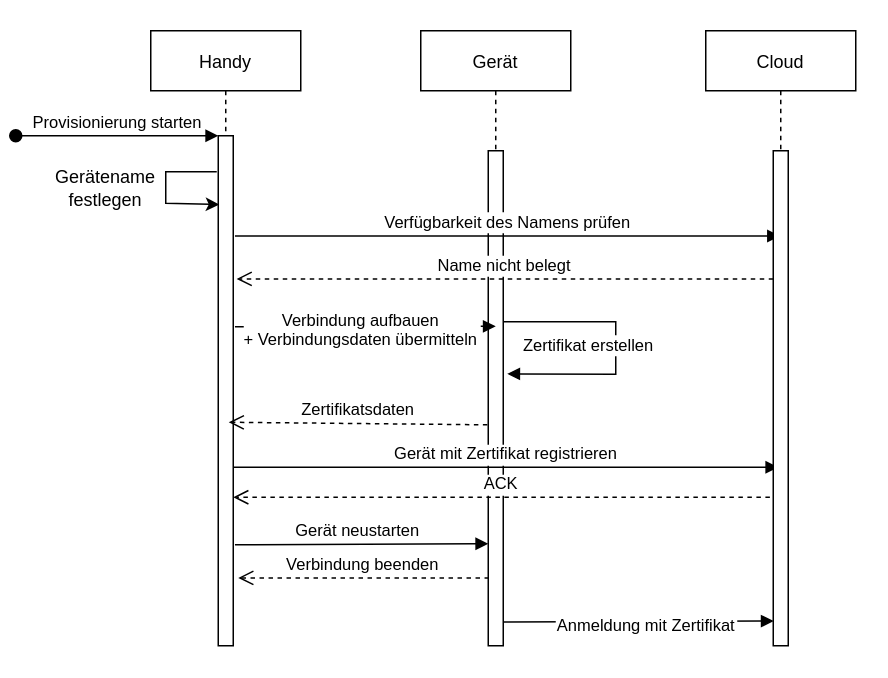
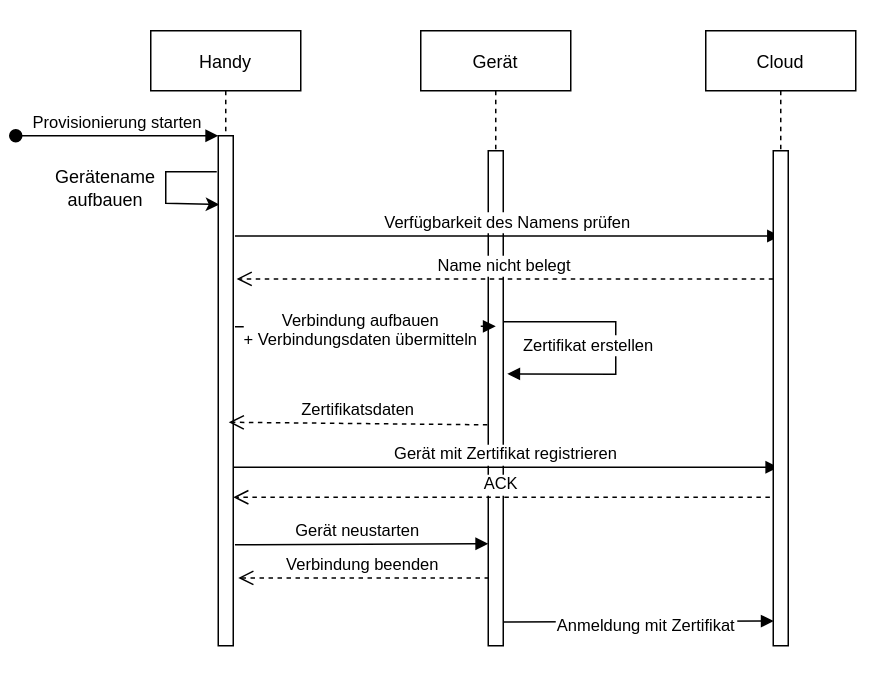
(106, 188) -> (106, 188)
